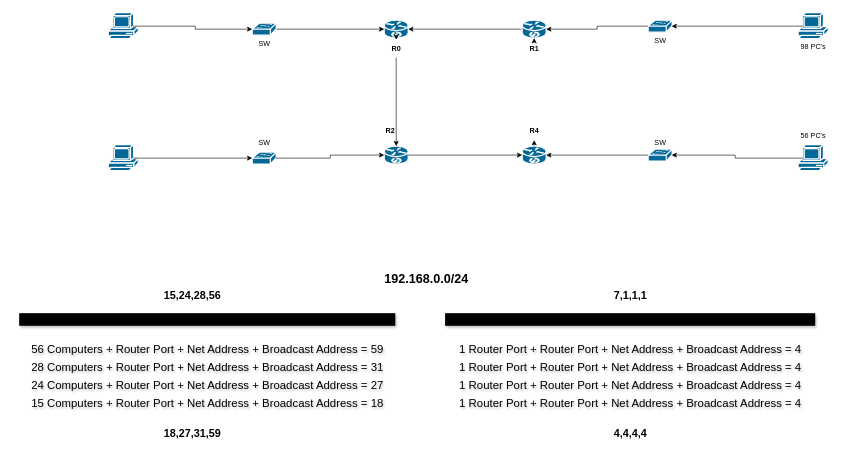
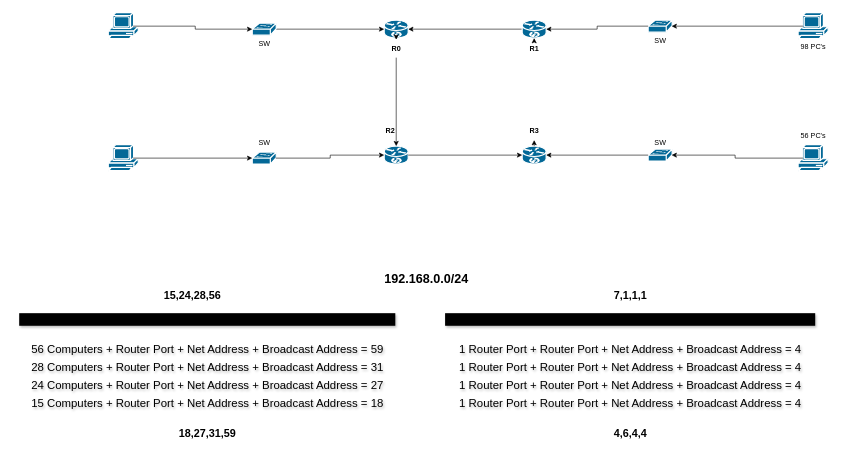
(535, 131) -> (535, 131)
(192, 434) -> (207, 434)
(631, 434) -> (631, 434)
